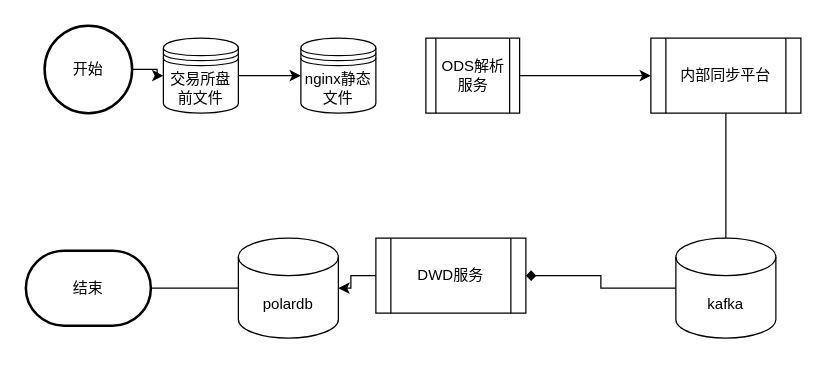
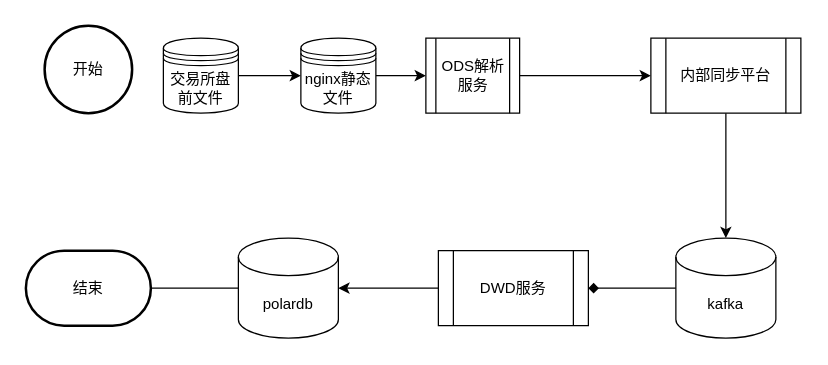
(148, 69) -> none
none -> (397, 76)
(726, 231) -> (726, 228)
(451, 276) -> (513, 288)
